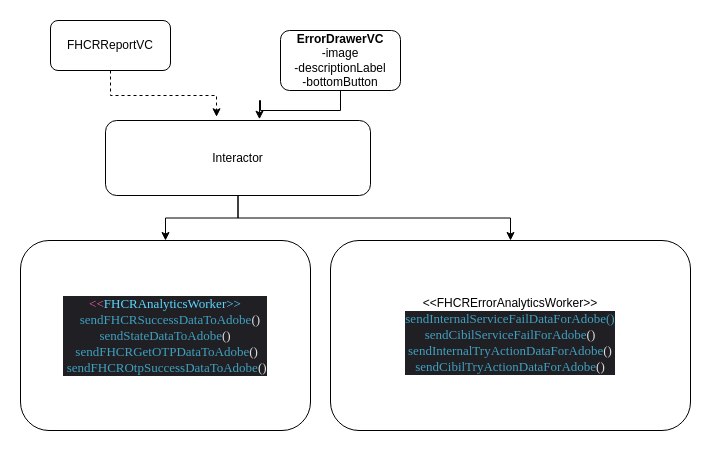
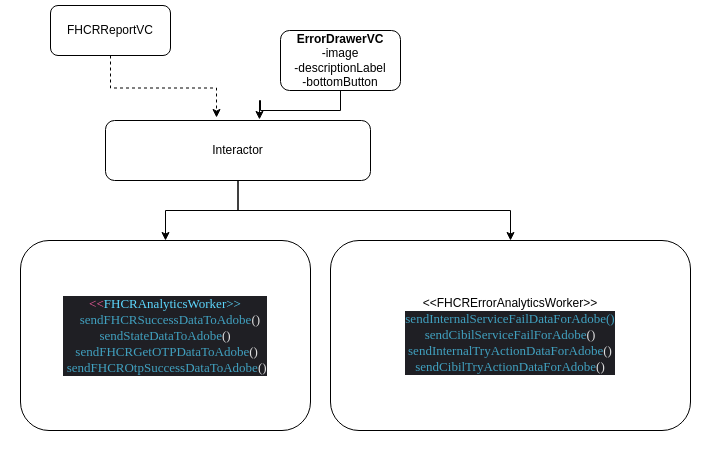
(111, 46) -> (111, 31)
(238, 158) -> (238, 151)
